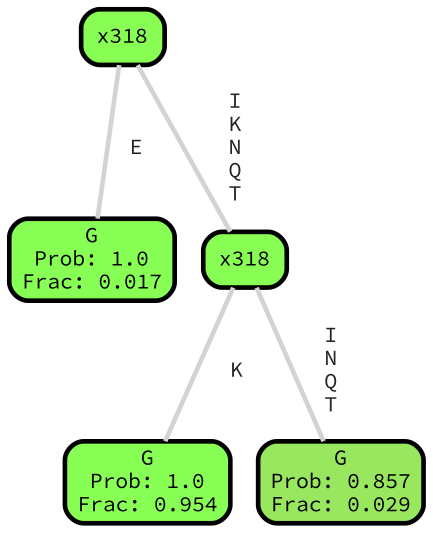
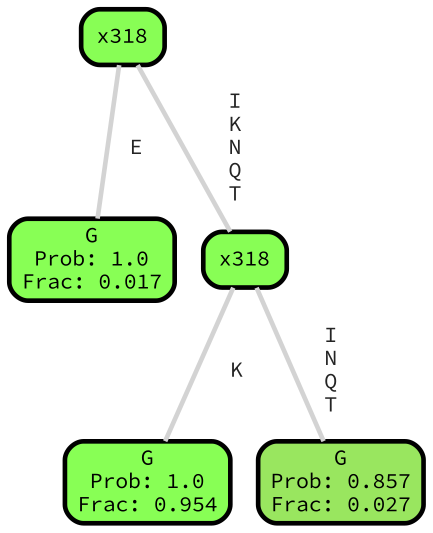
(341, 482) -> (341, 482)
